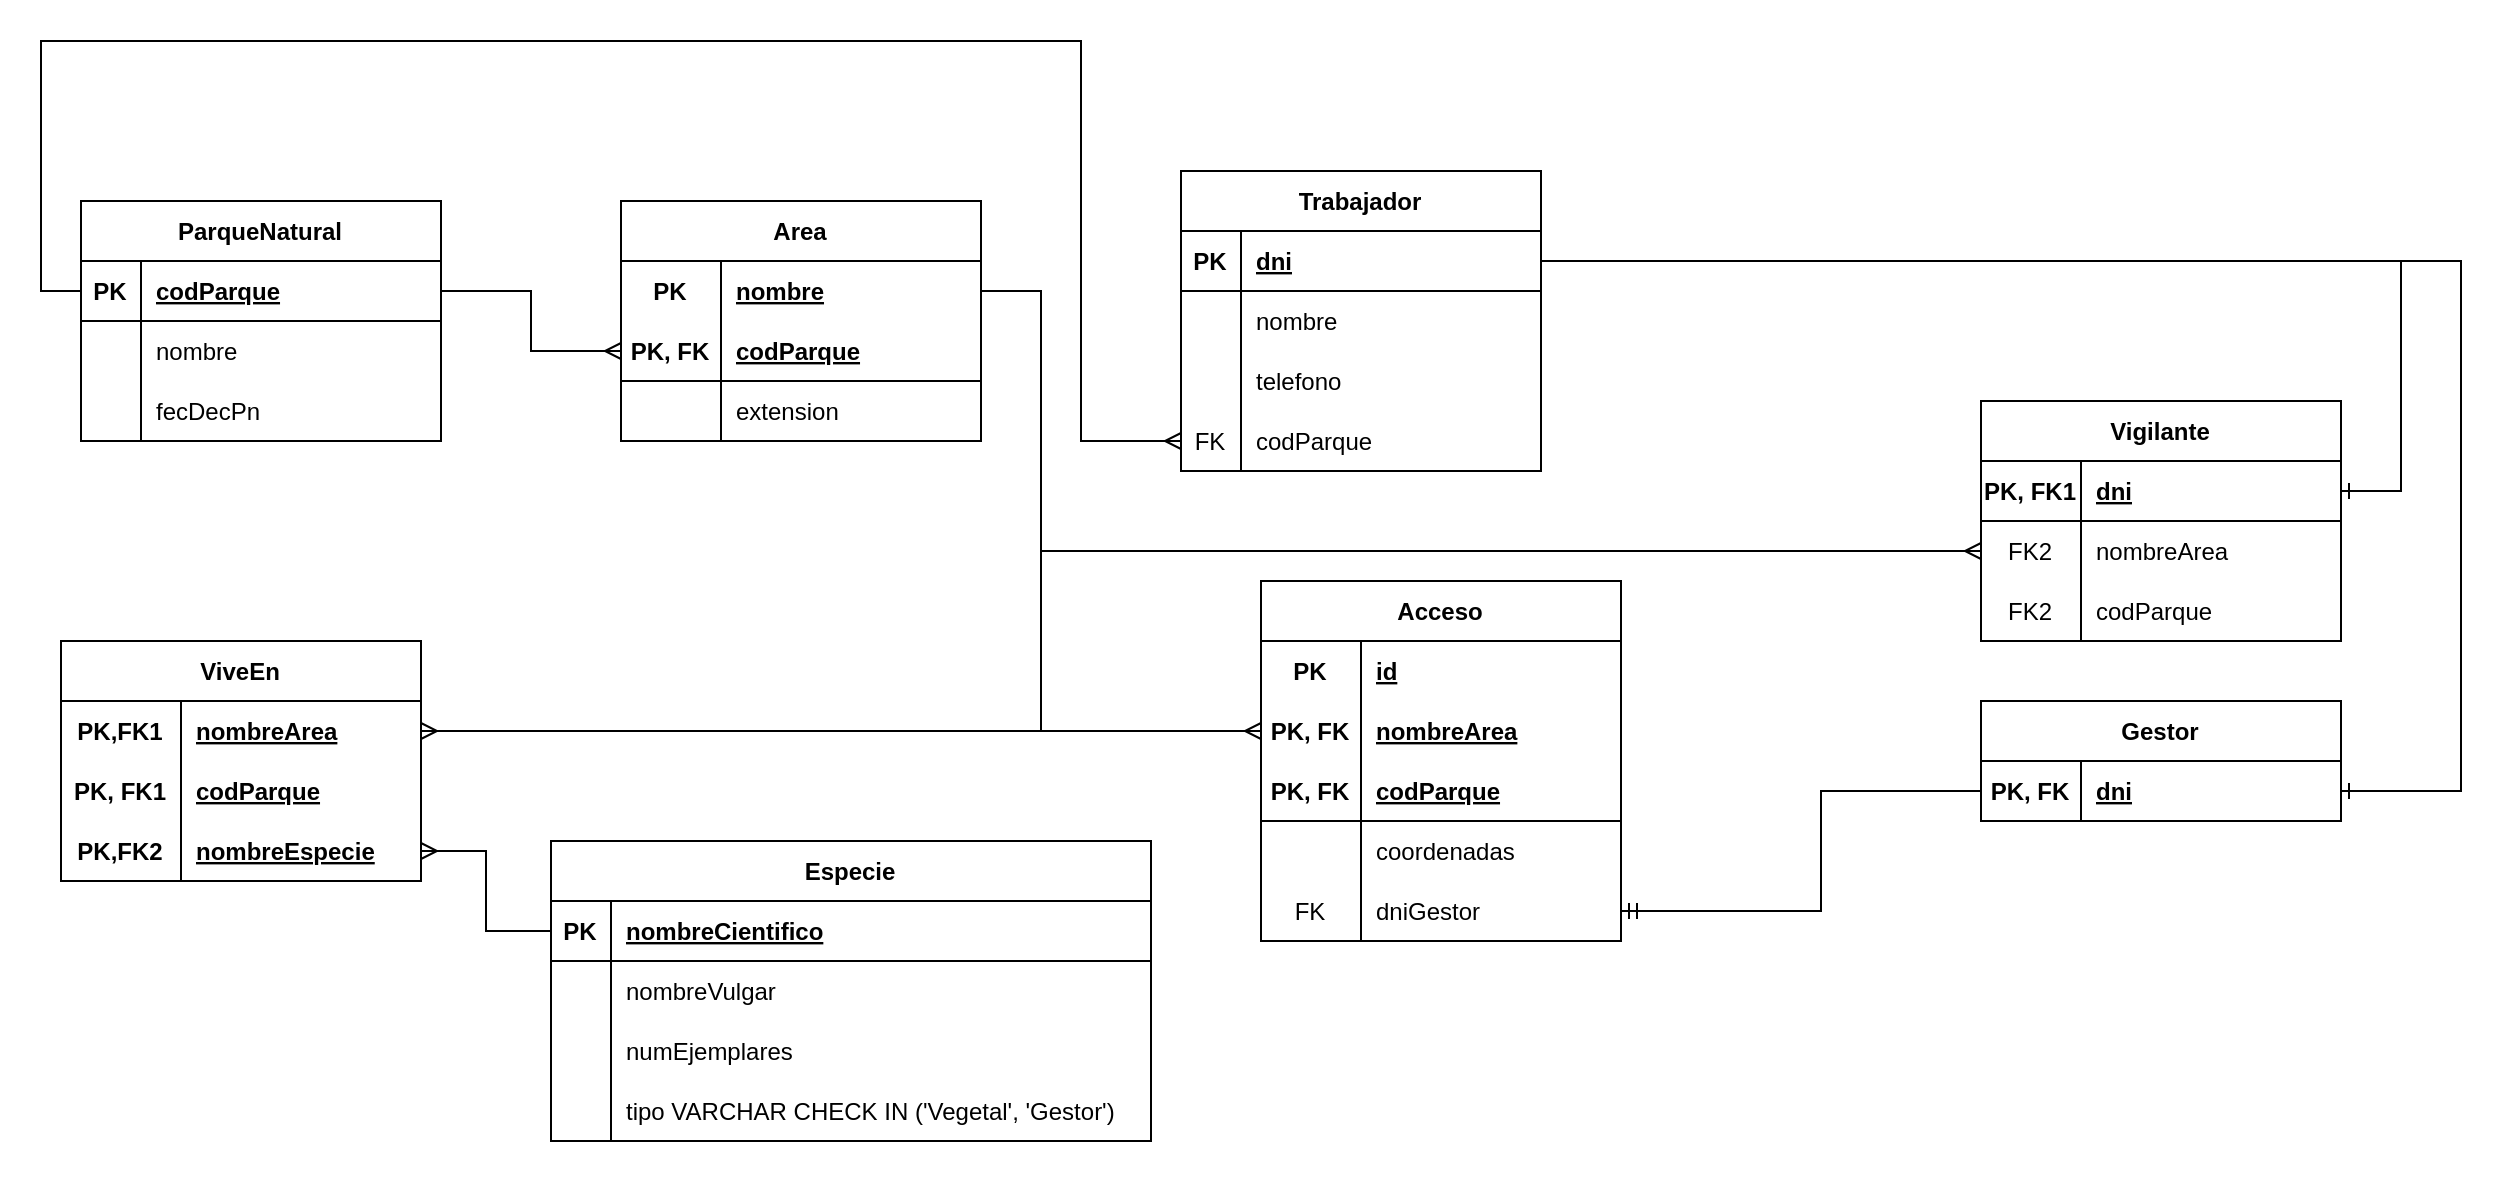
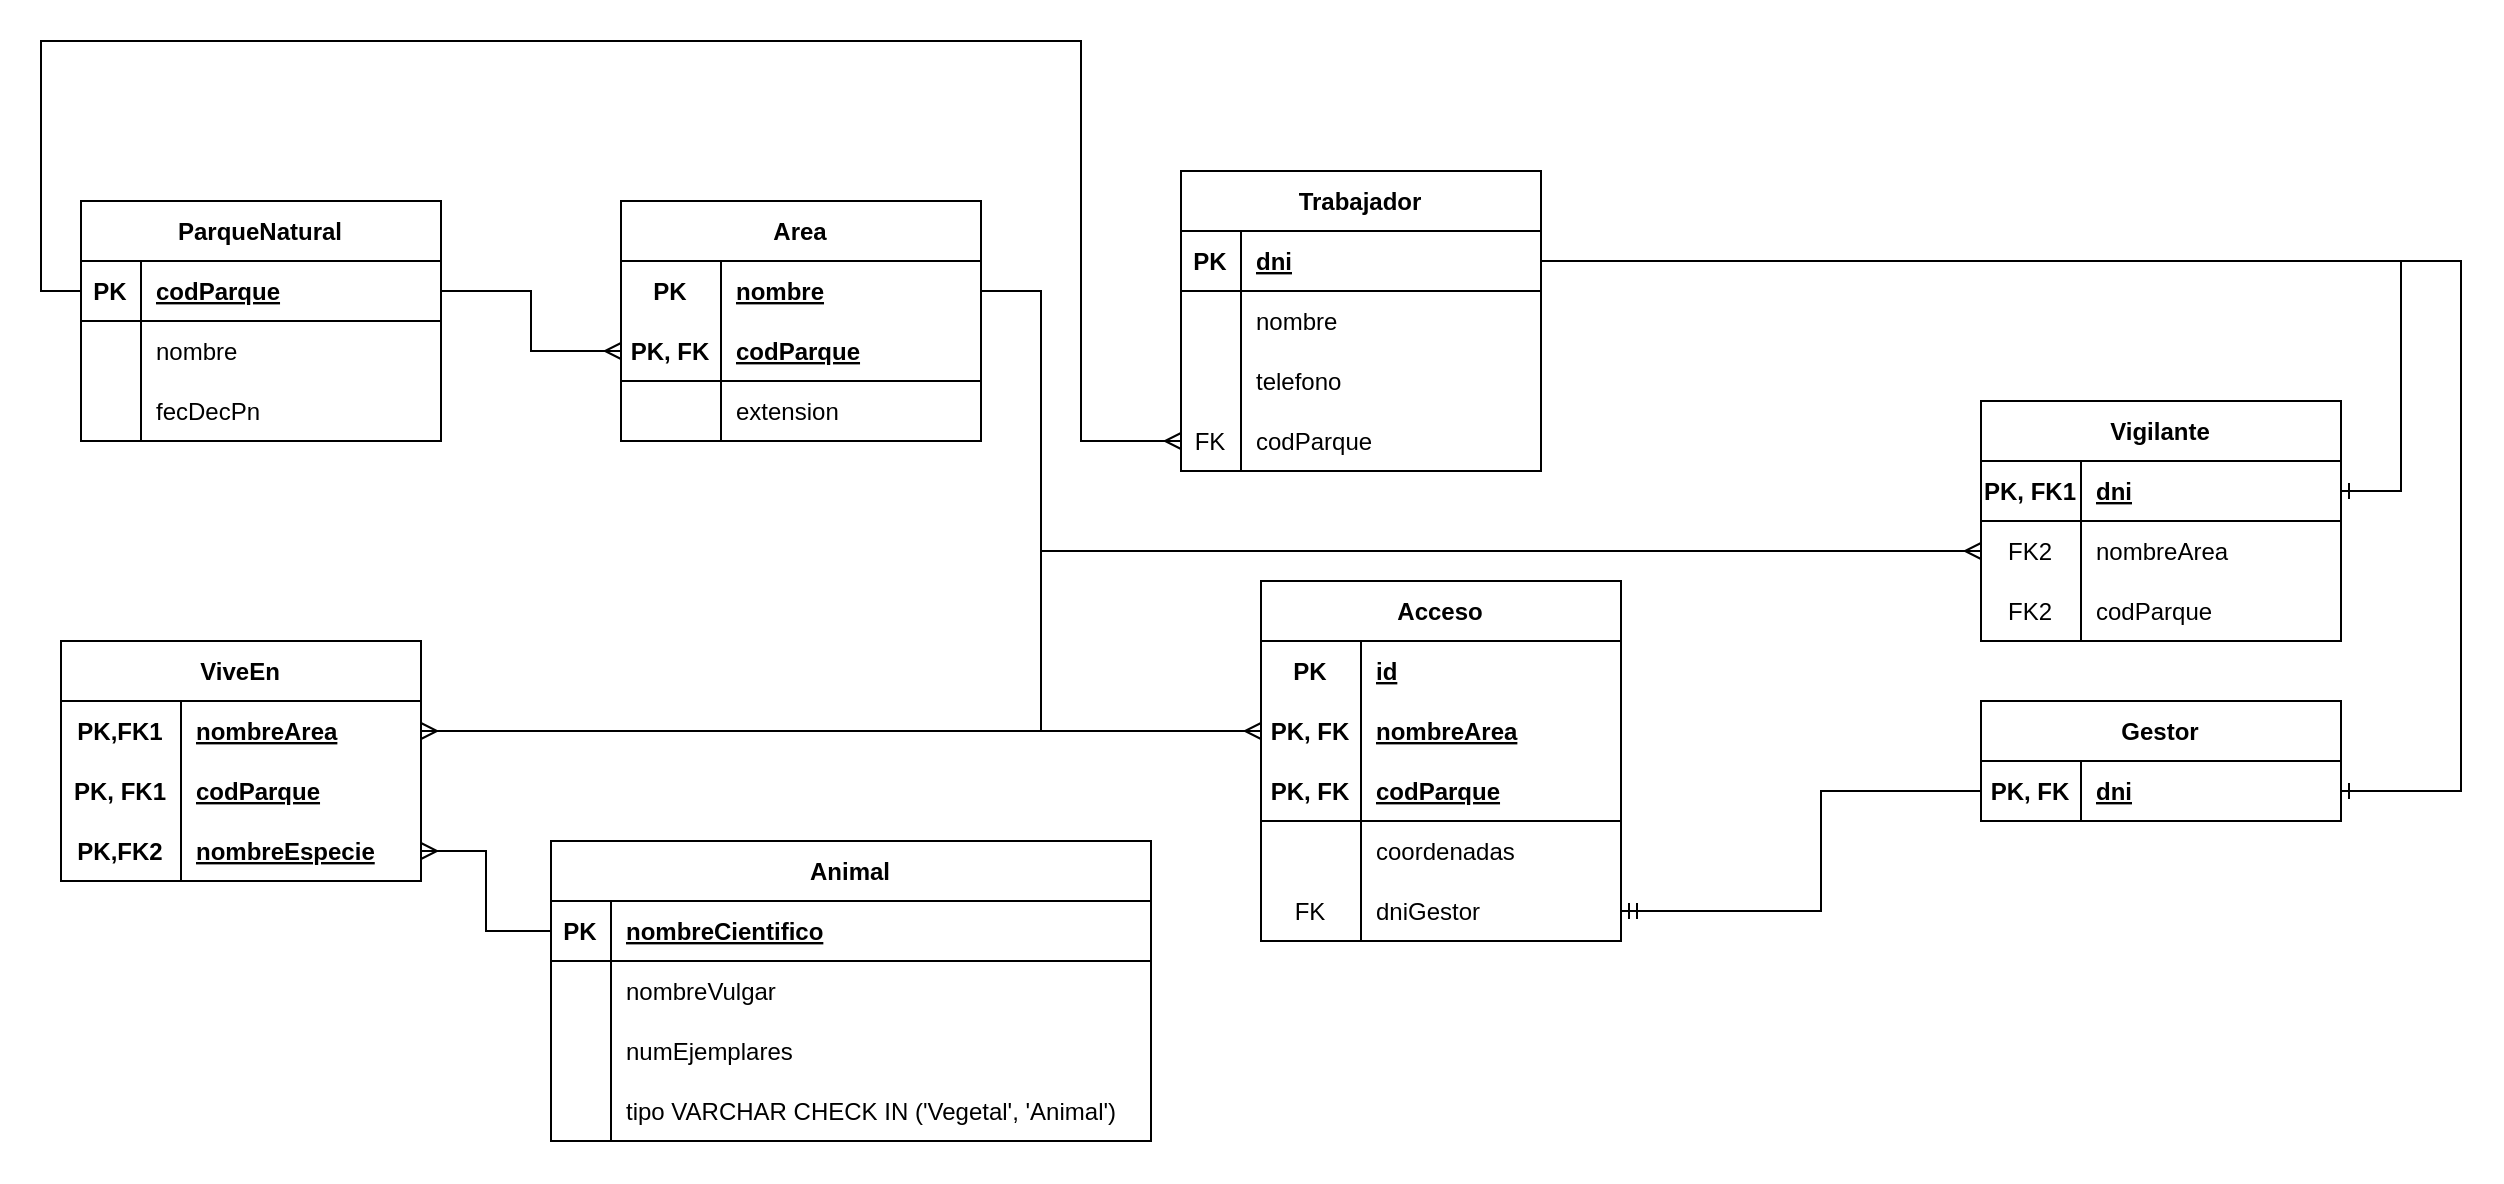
(850, 872) -> (850, 872)
(878, 1112) -> (871, 1112)
